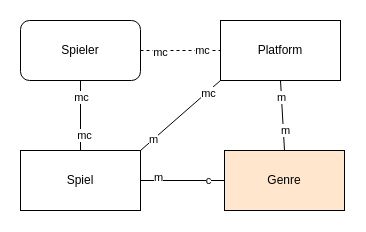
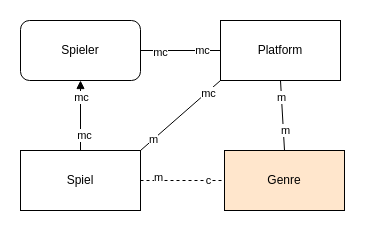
(181, 51) -> (181, 51)
(81, 87) -> (81, 90)
(183, 181) -> (183, 181)
